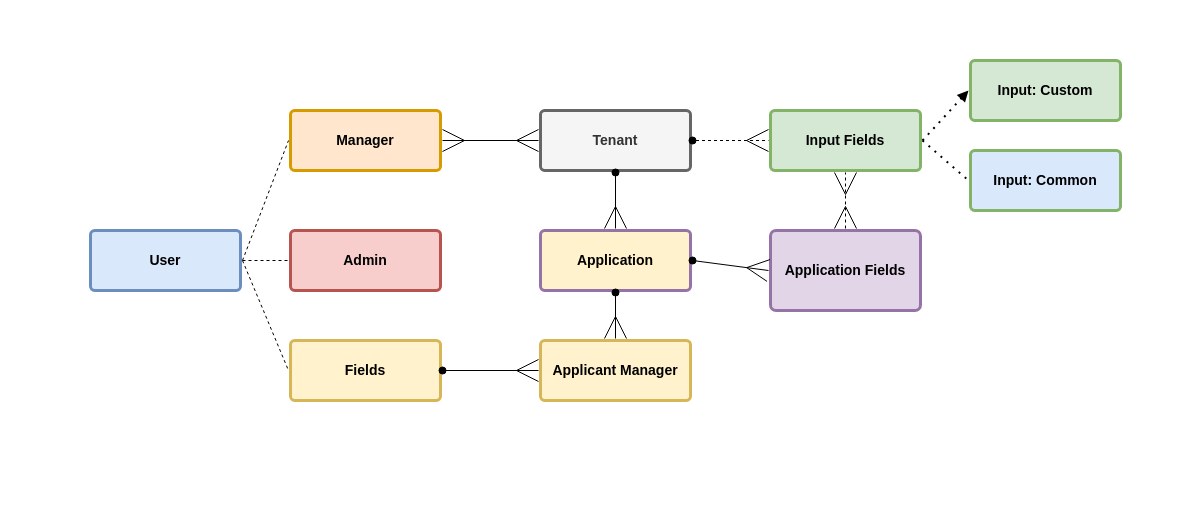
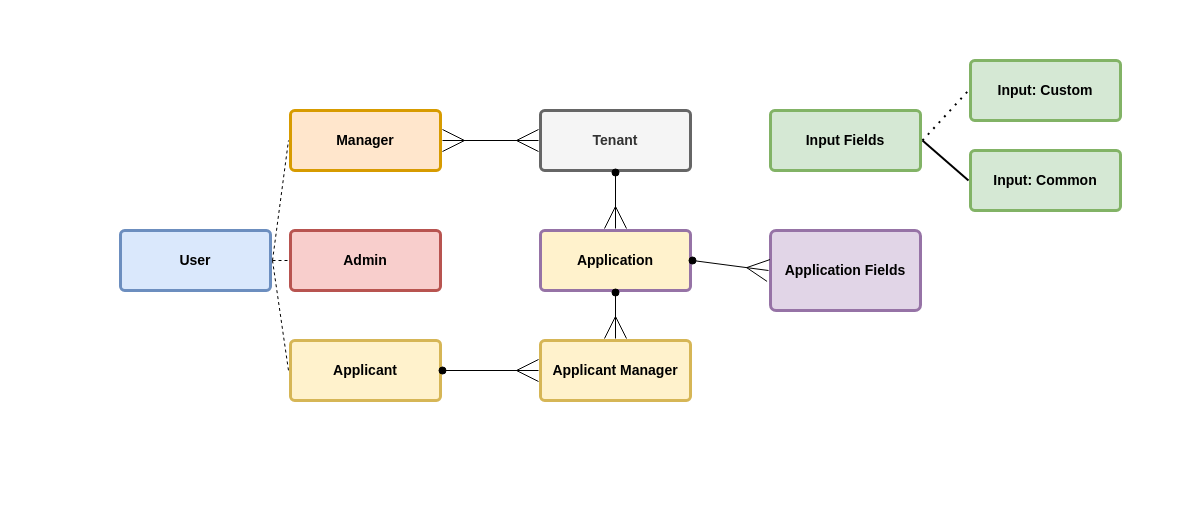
(960, 100) -> (964, 96)
(731, 141) -> none
(946, 161) -> (946, 161)
(1046, 181) -> (1046, 181)
(846, 201) -> none
(166, 261) -> (196, 261)
(366, 371) -> (366, 371)
